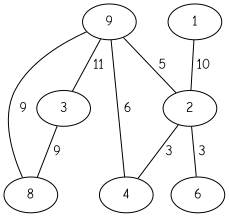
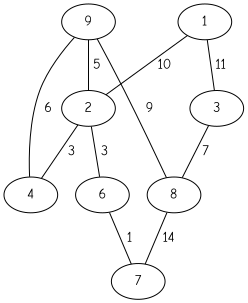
(86, 65) -> (211, 65)
(55, 152) -> (204, 152)
none -> (138, 281)
